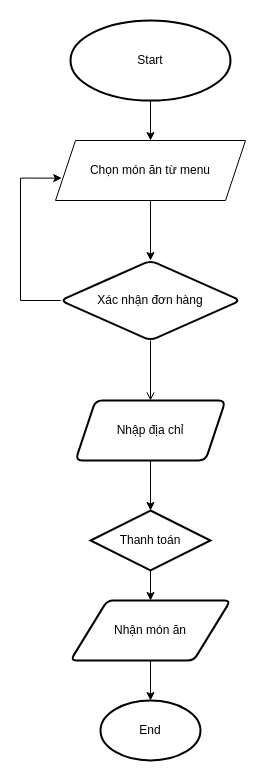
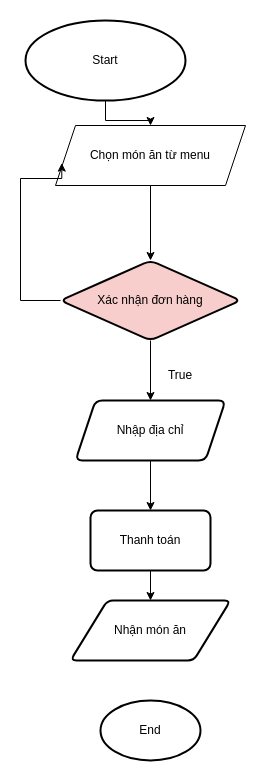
(151, 61) -> (106, 61)
(151, 171) -> (151, 156)
(151, 301) -> (151, 301)
none -> (181, 376)
(151, 394) -> (151, 392)
(151, 541) -> (151, 541)
(151, 677) -> none
